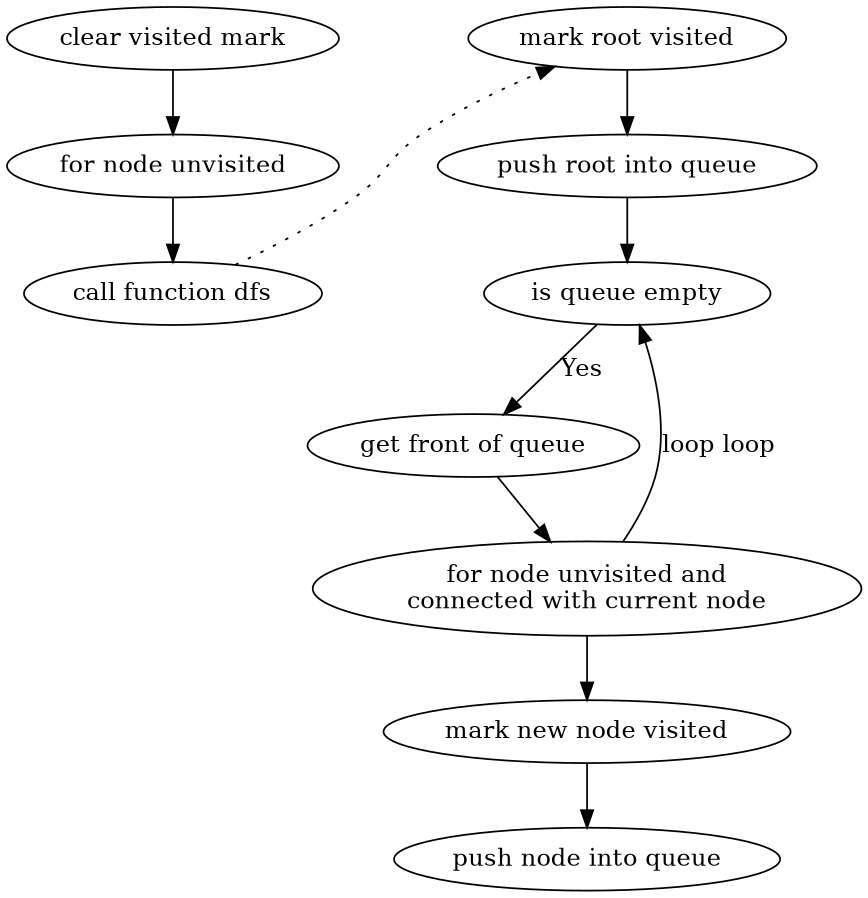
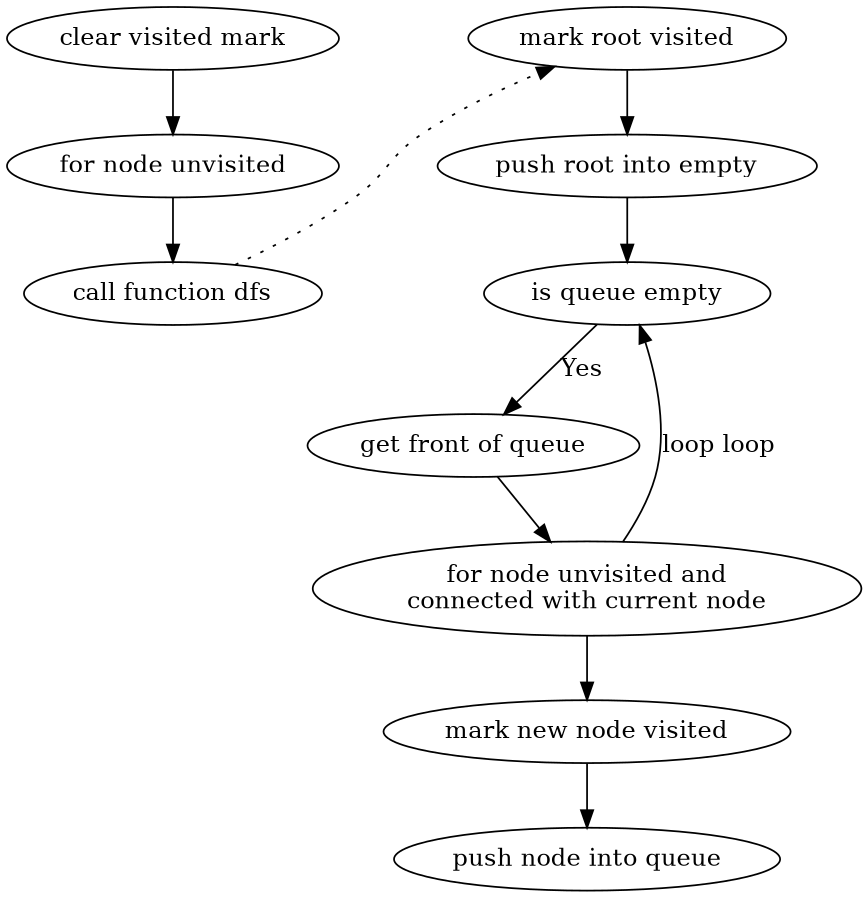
(627, 166) -> (627, 166)
